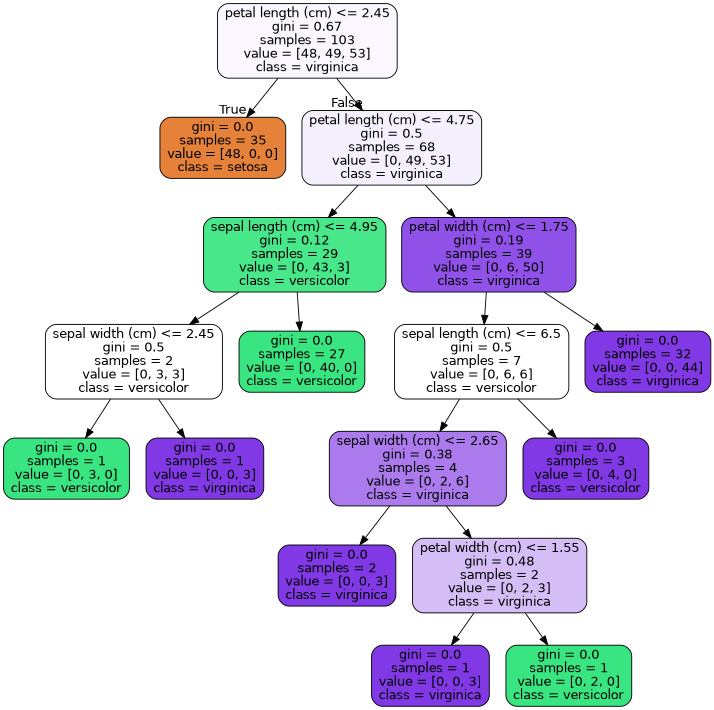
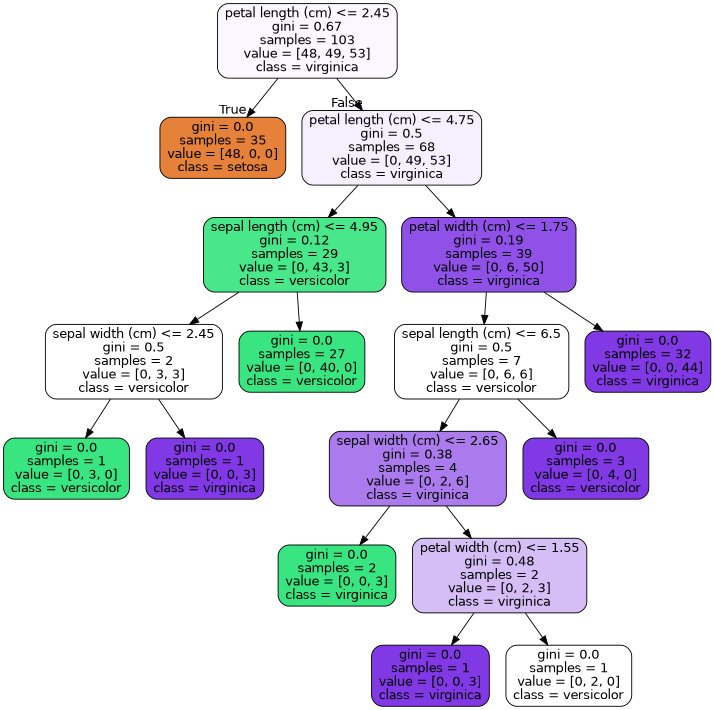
(337, 576) -> (337, 576)
(569, 676) -> (569, 676)
